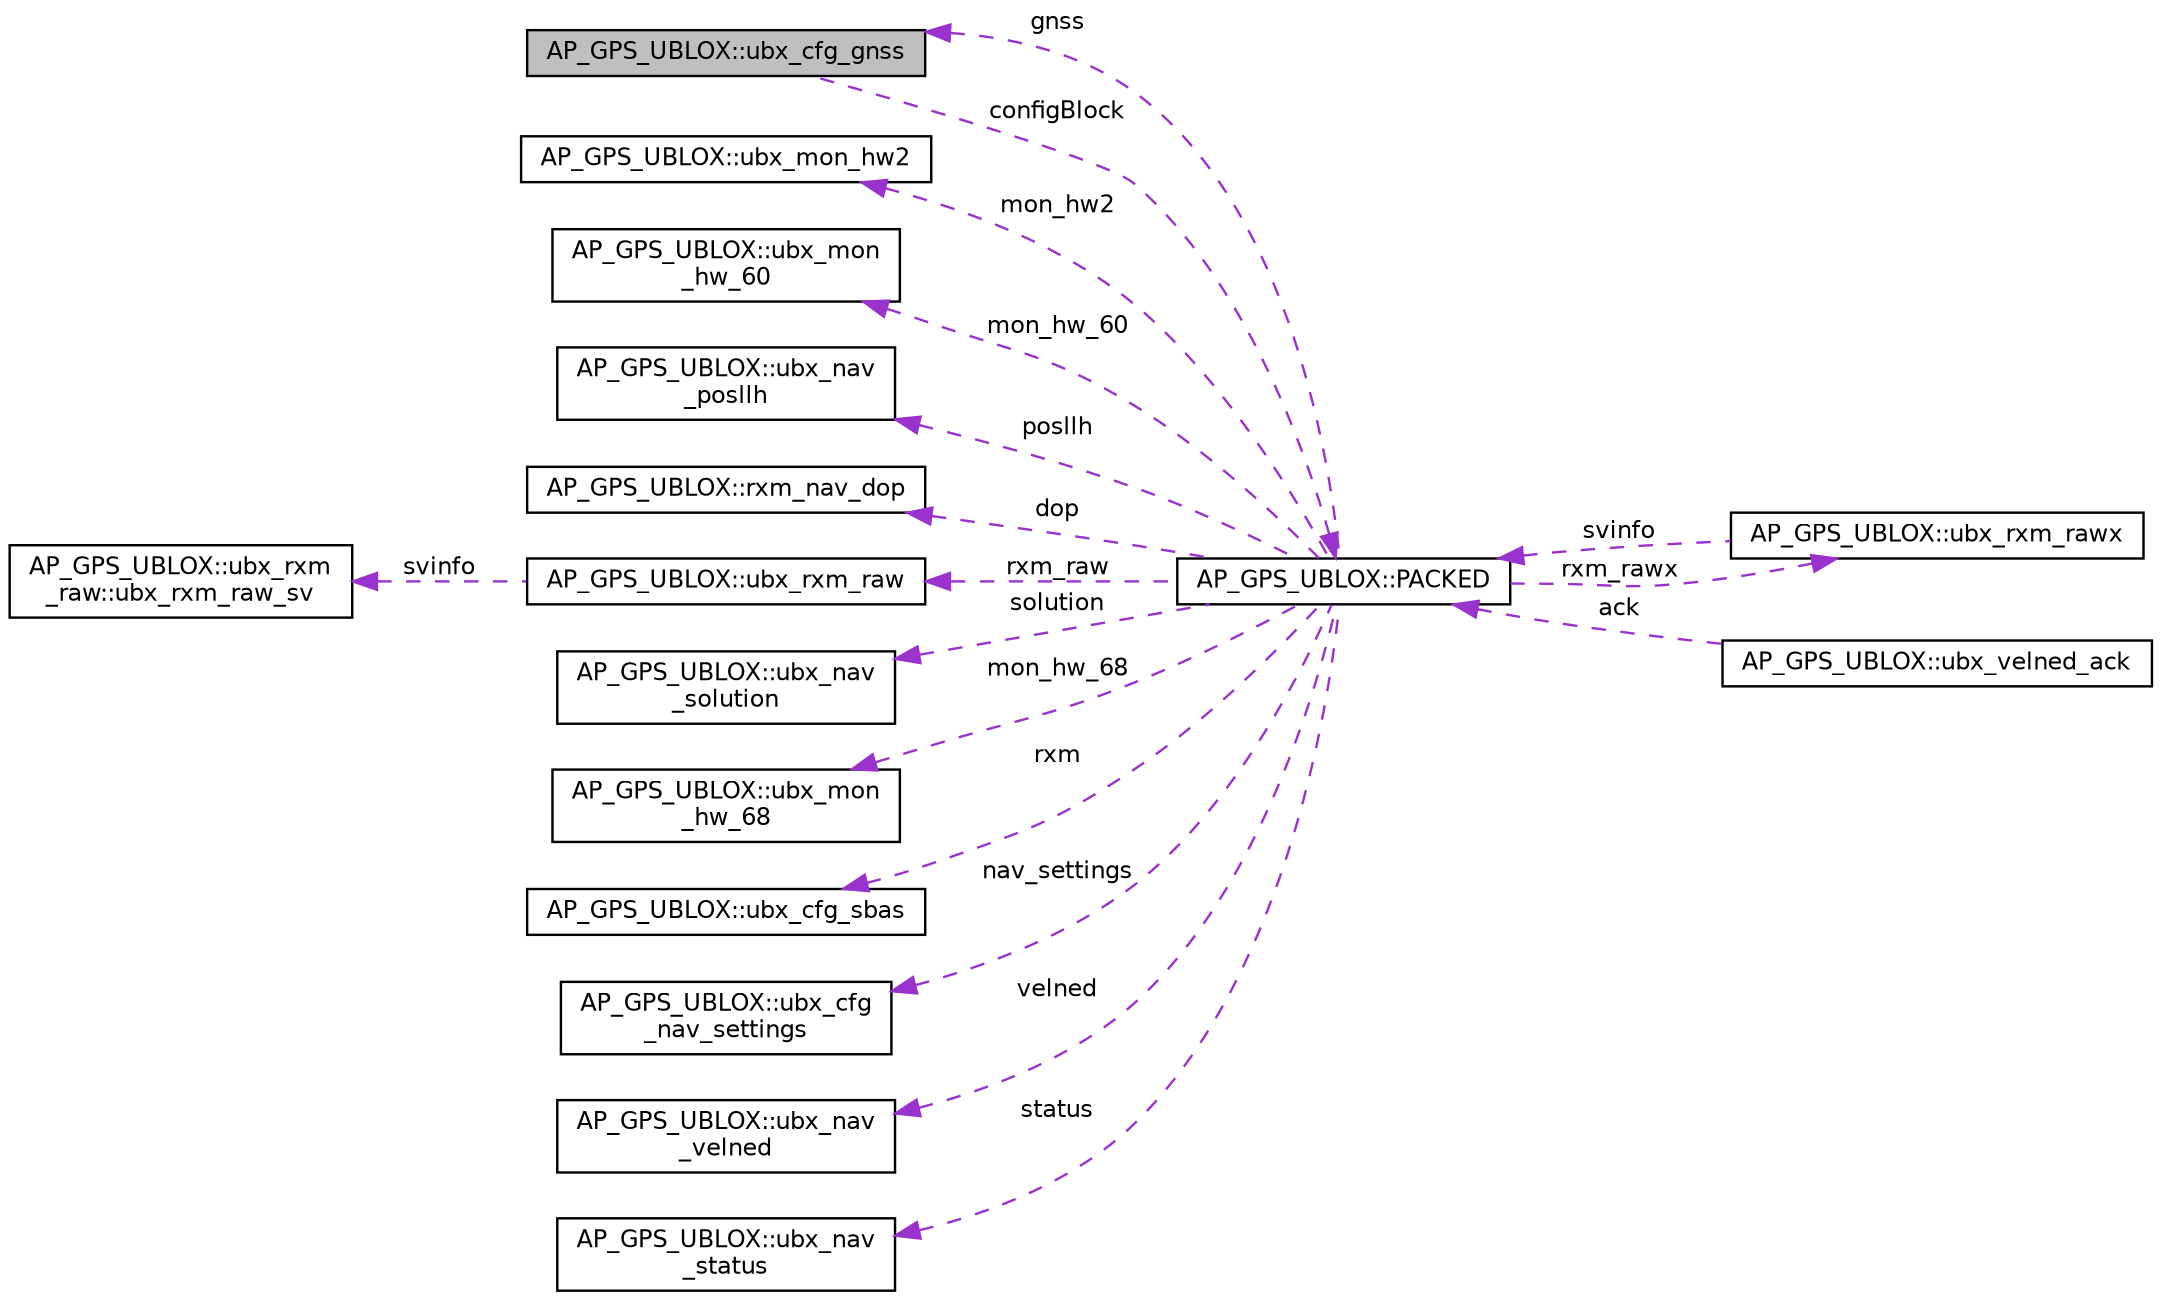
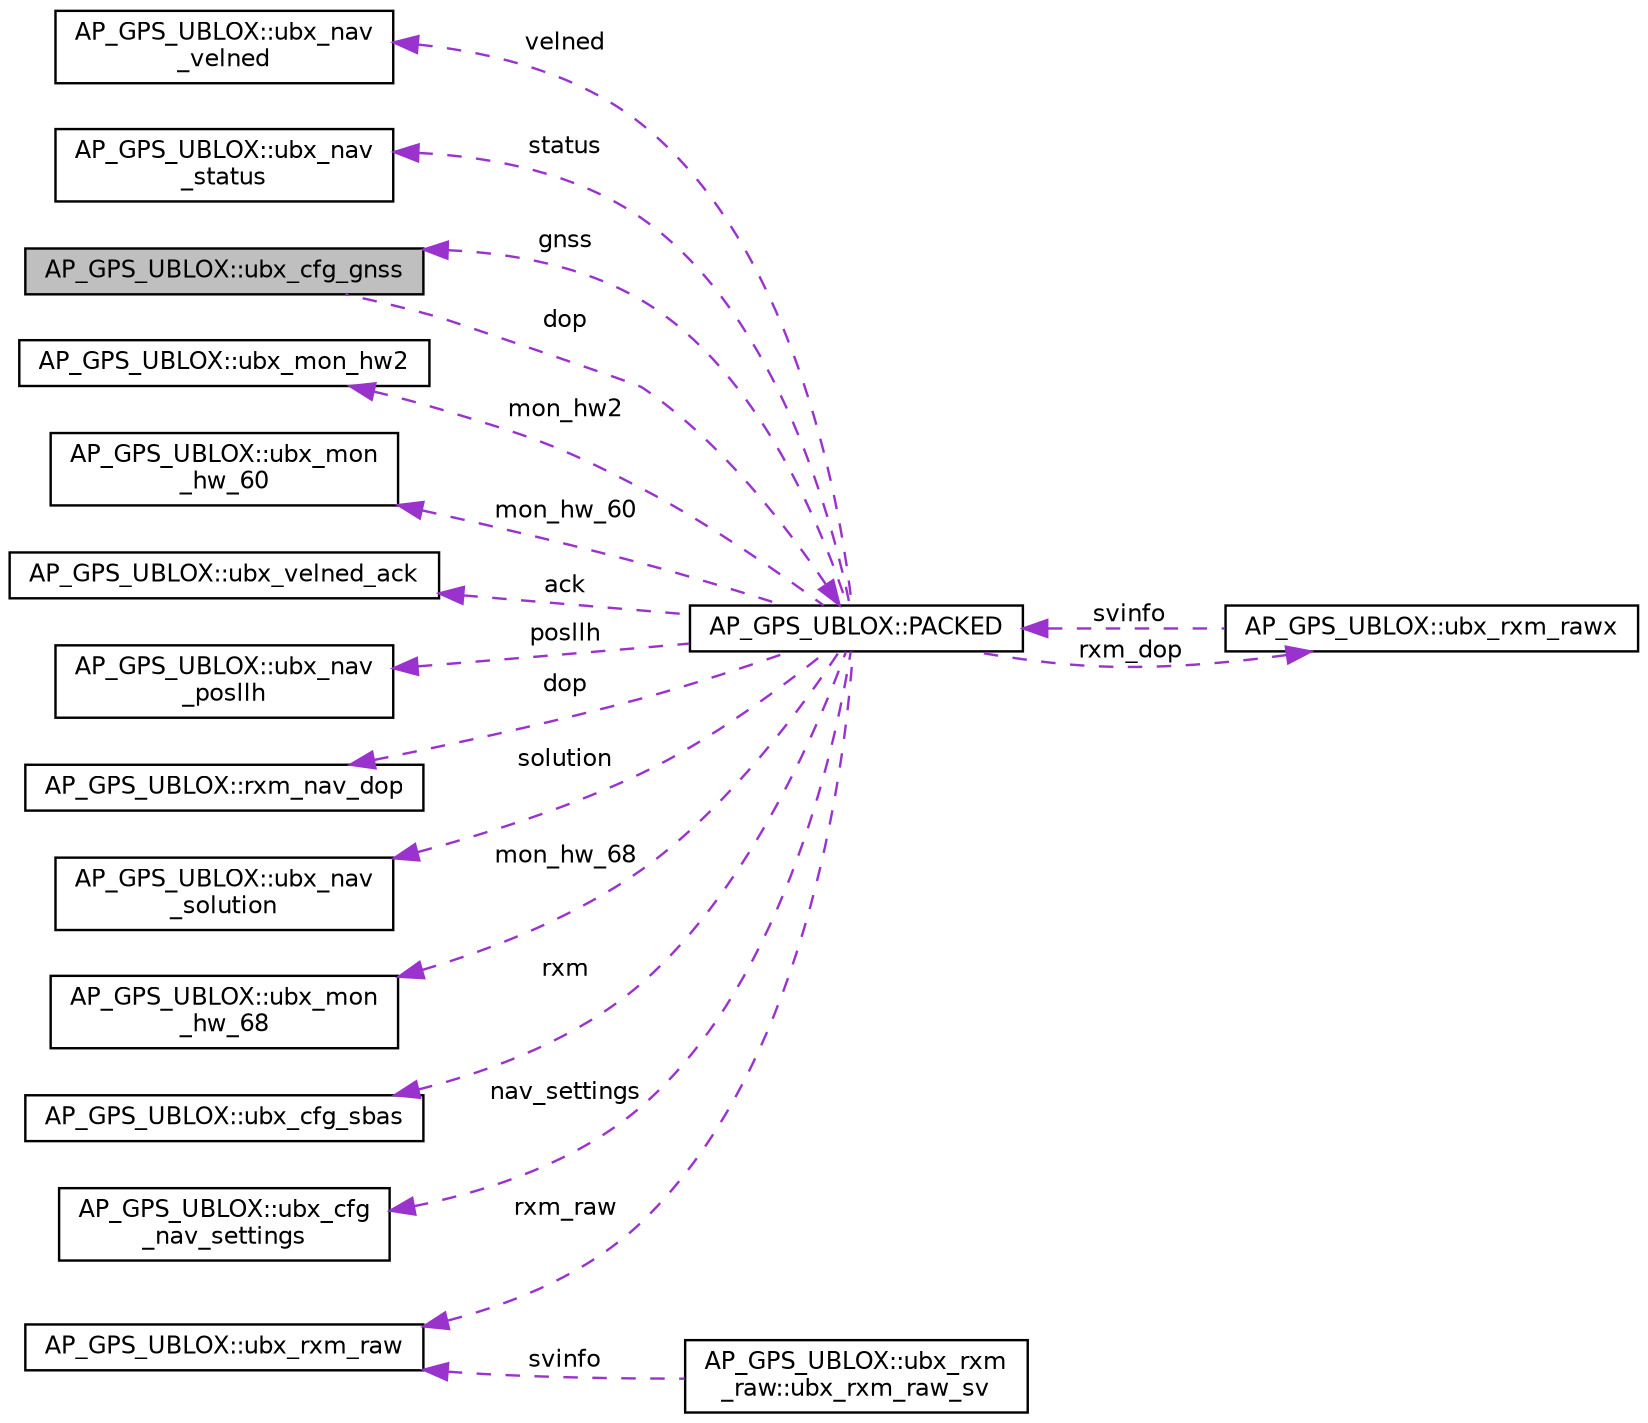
(1054, 112) -> (562, 321)
(1616, 571) -> (1127, 651)
(452, 581) -> (566, 1377)
(1599, 629) -> (576, 605)
